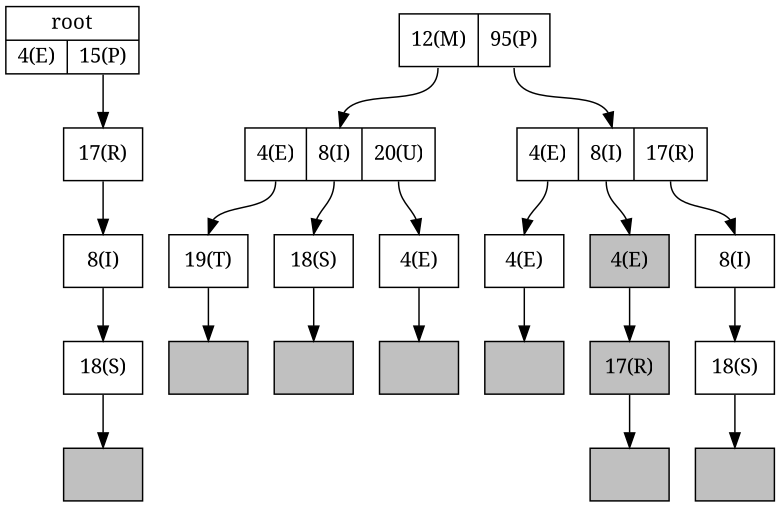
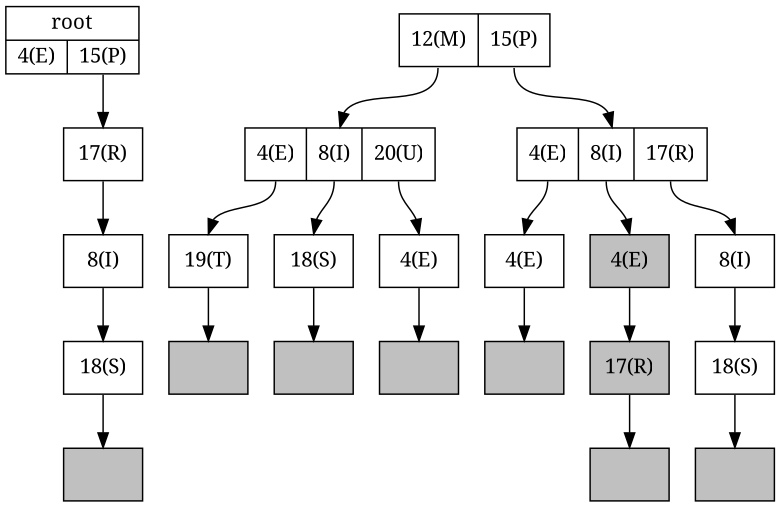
(514, 39) -> (514, 39)
